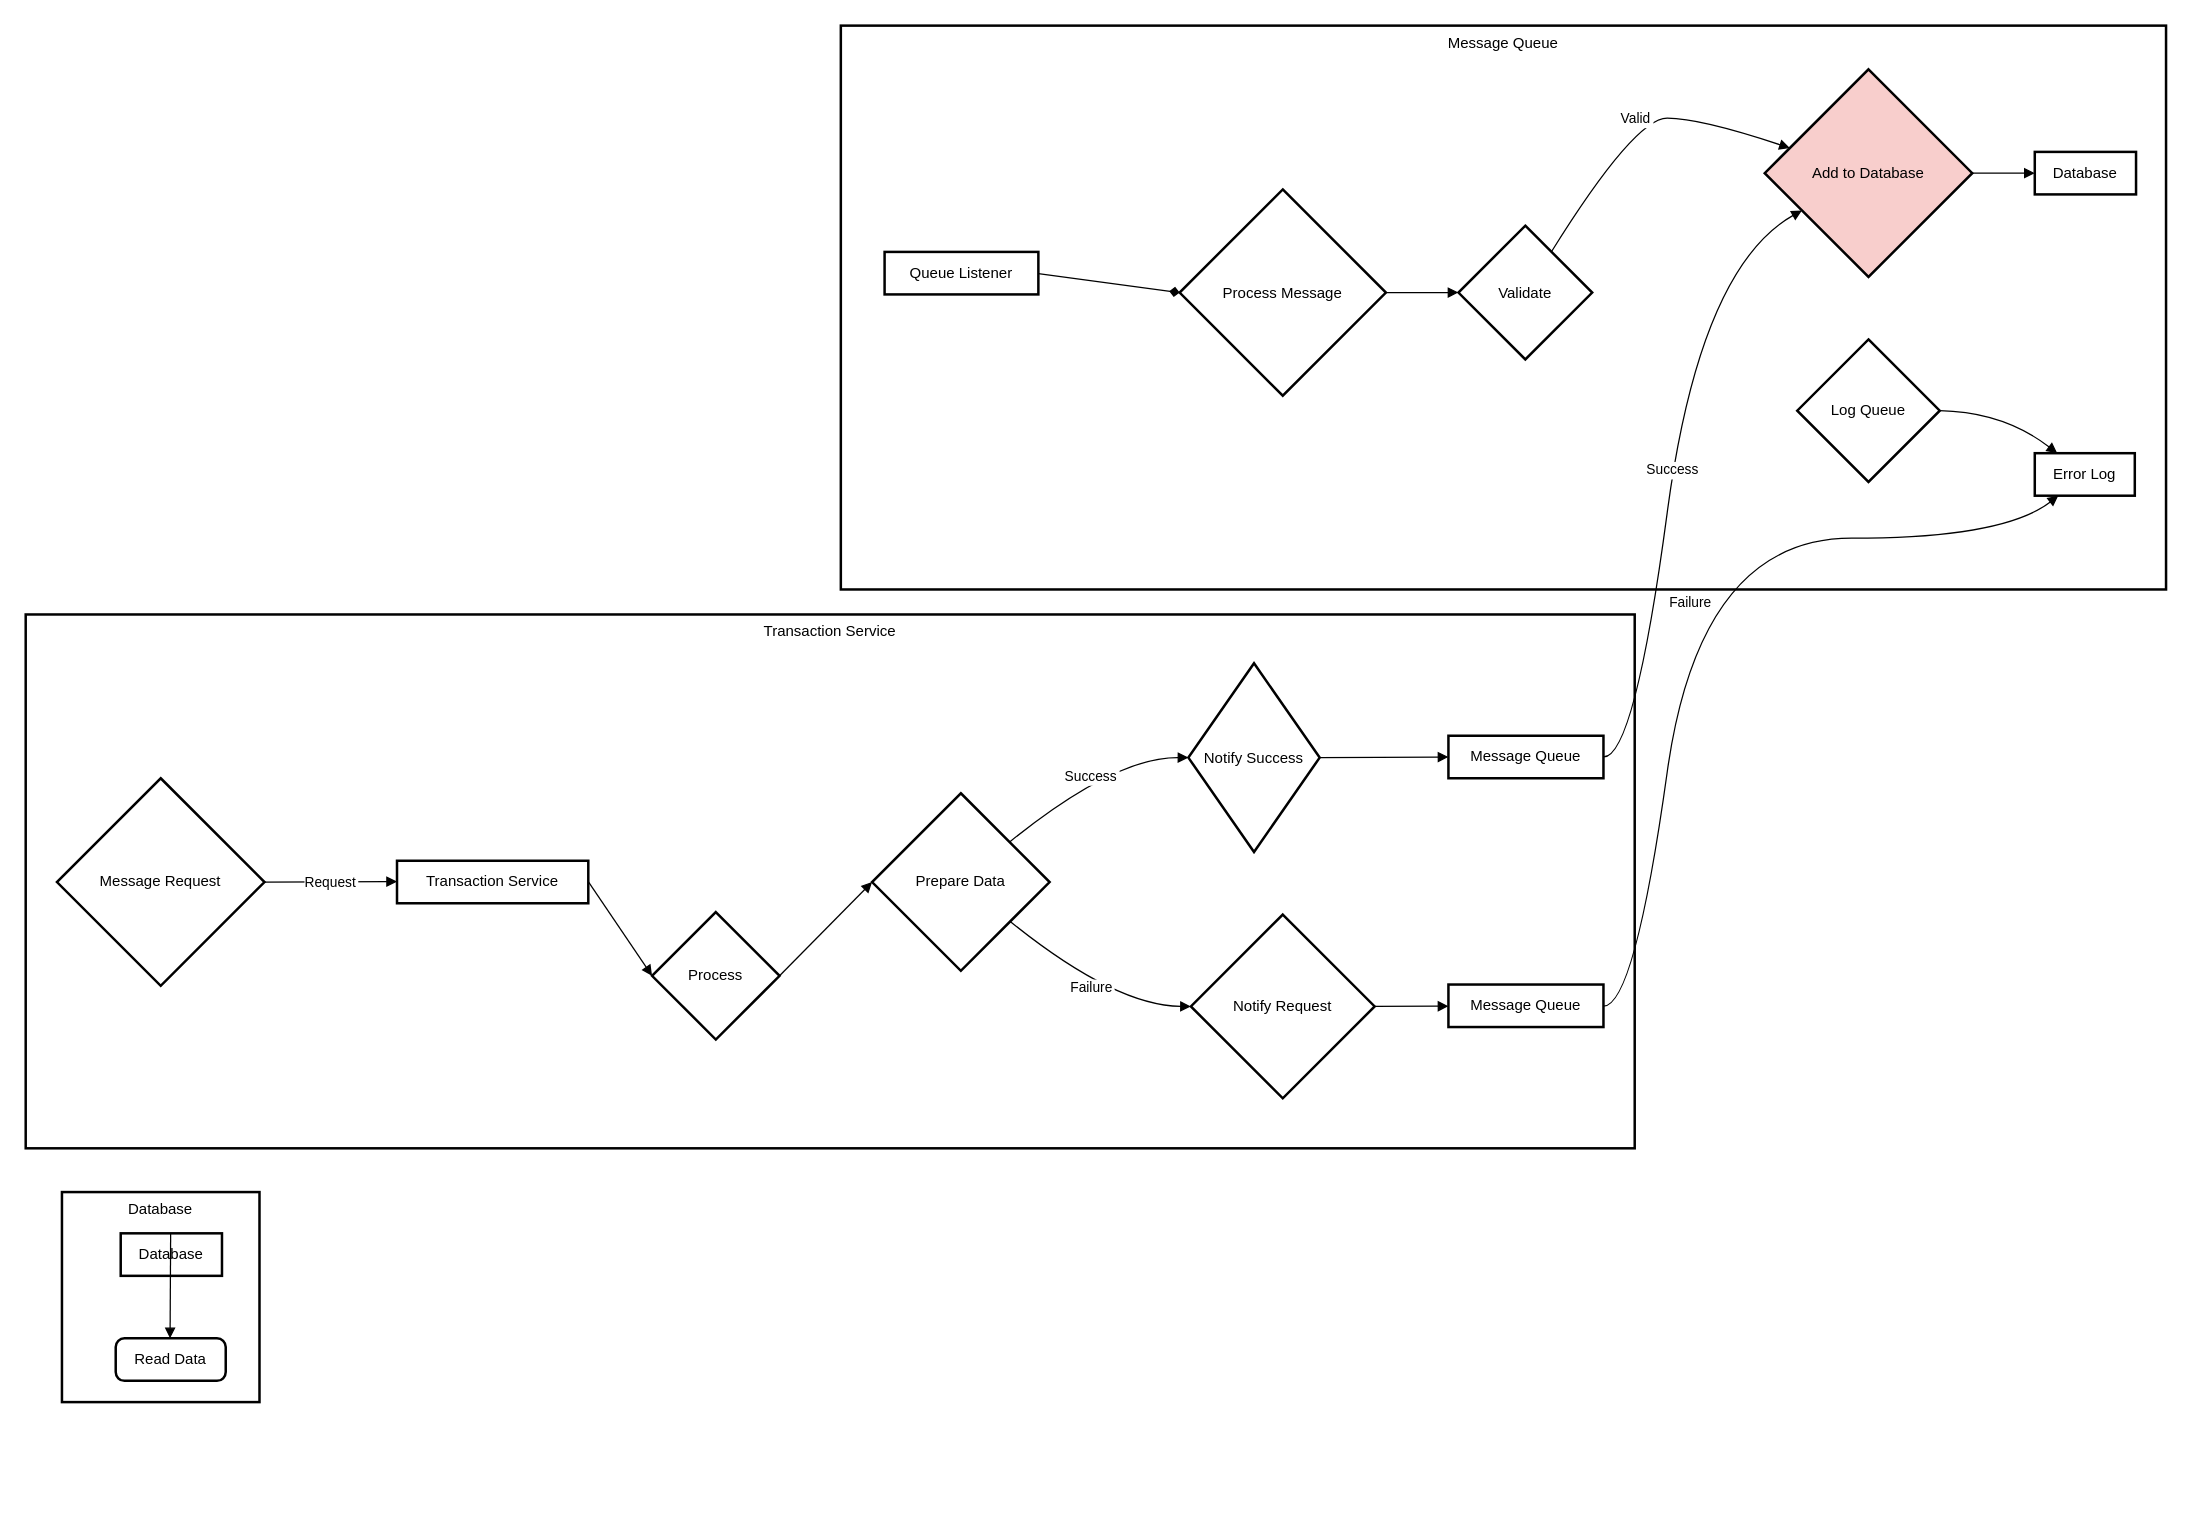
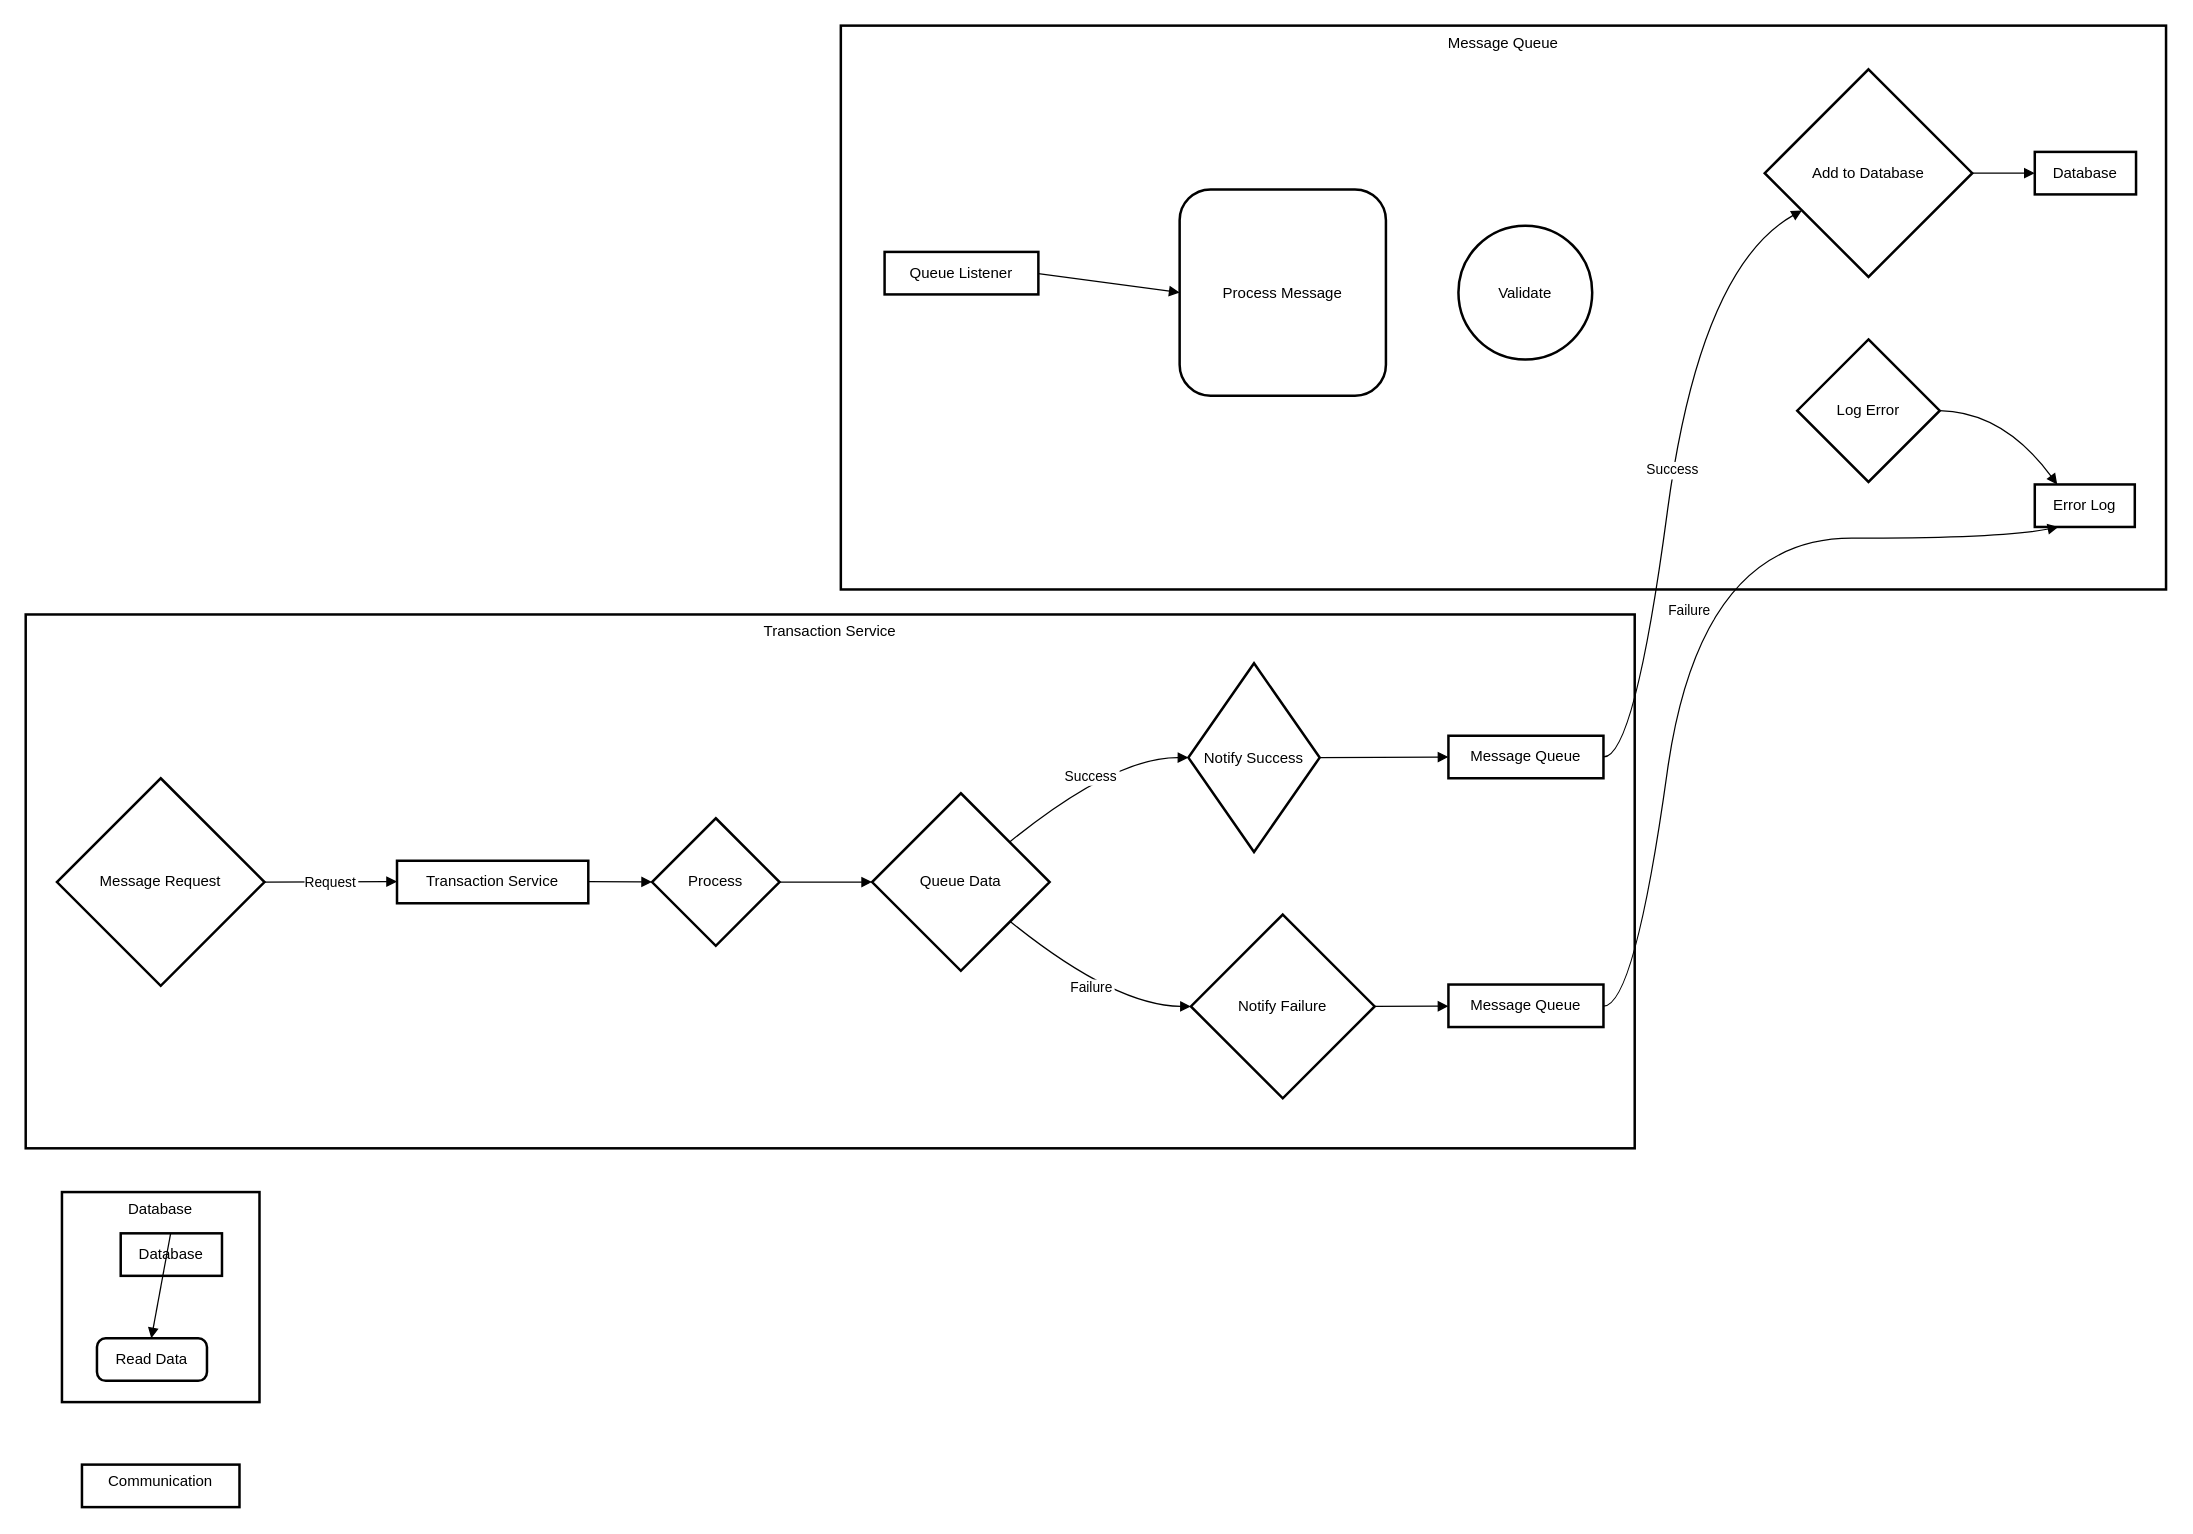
(1638, 134) -> none
(1868, 173) -> (1868, 173)
(1168, 291) -> (1168, 291)
(1283, 293) -> (1283, 293)
(1417, 293) -> none
(1525, 293) -> (1525, 293)
(1868, 411) -> (1868, 411)
(2084, 474) -> (2084, 506)
(961, 882) -> (961, 882)
(716, 976) -> (716, 882)
(1283, 1007) -> (1283, 1007)
(171, 1359) -> (152, 1359)
none -> (161, 1486)
